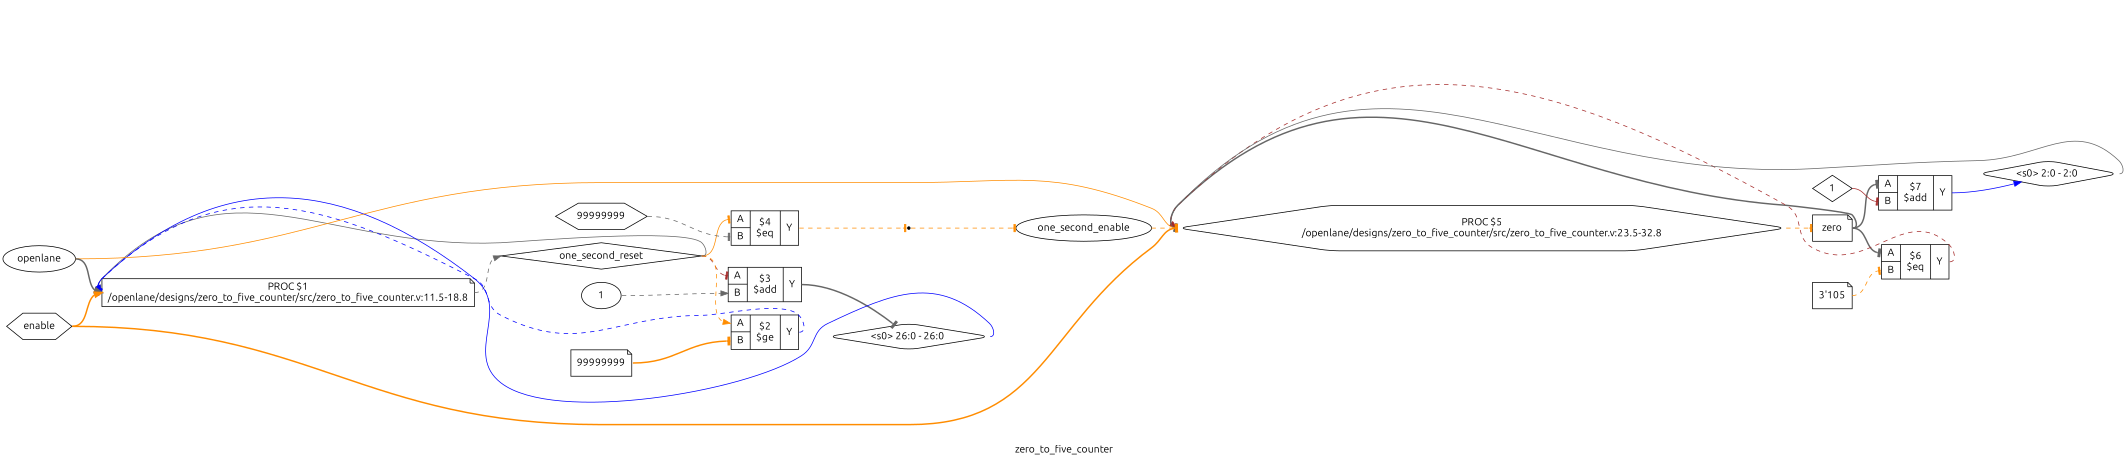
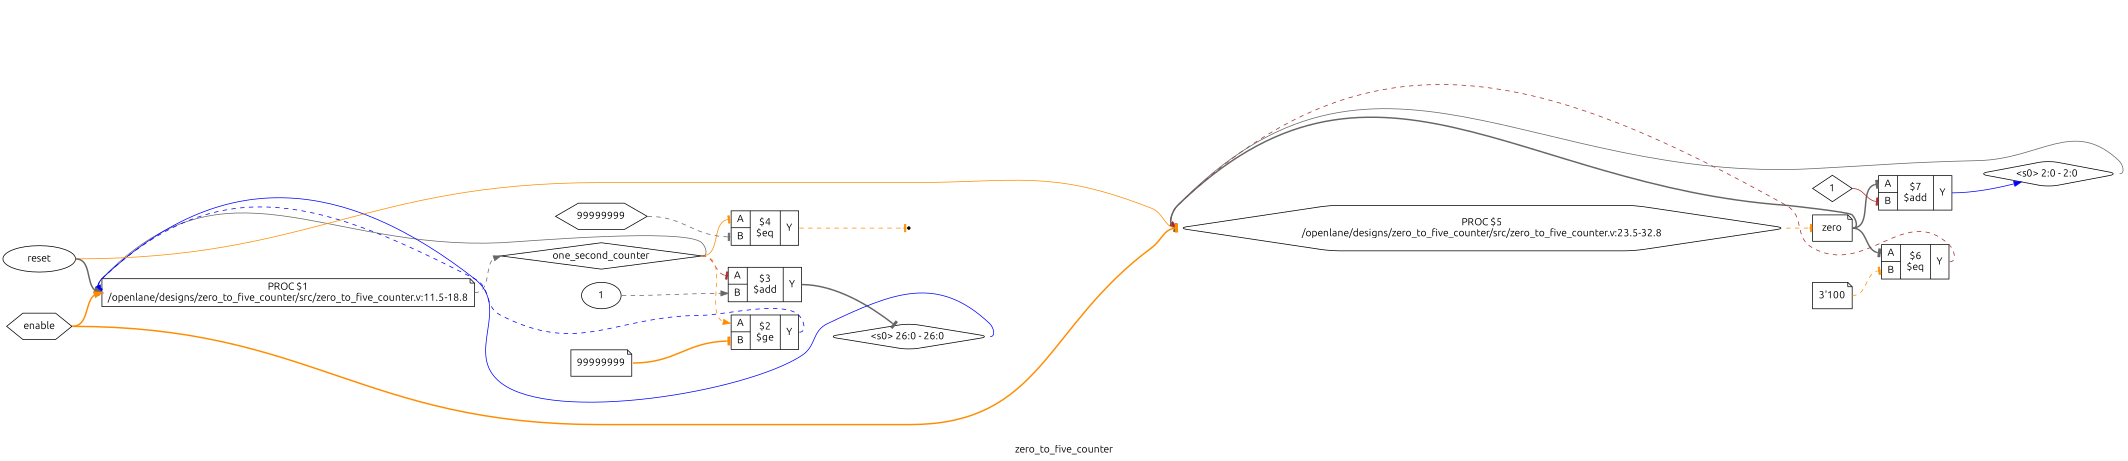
(1084, 228) -> none
(601, 256) -> (601, 256)
(39, 259) -> (39, 259)
(1832, 296) -> (1832, 296)
